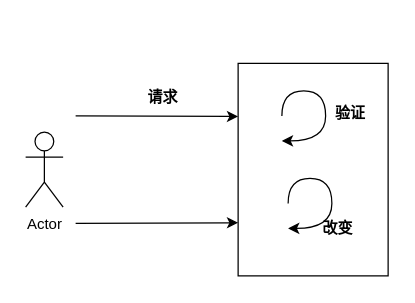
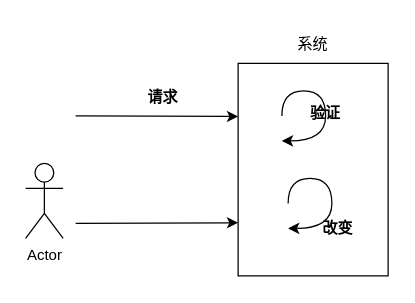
none -> (313, 44)
(351, 113) -> (326, 113)
(44, 169) -> (44, 201)
